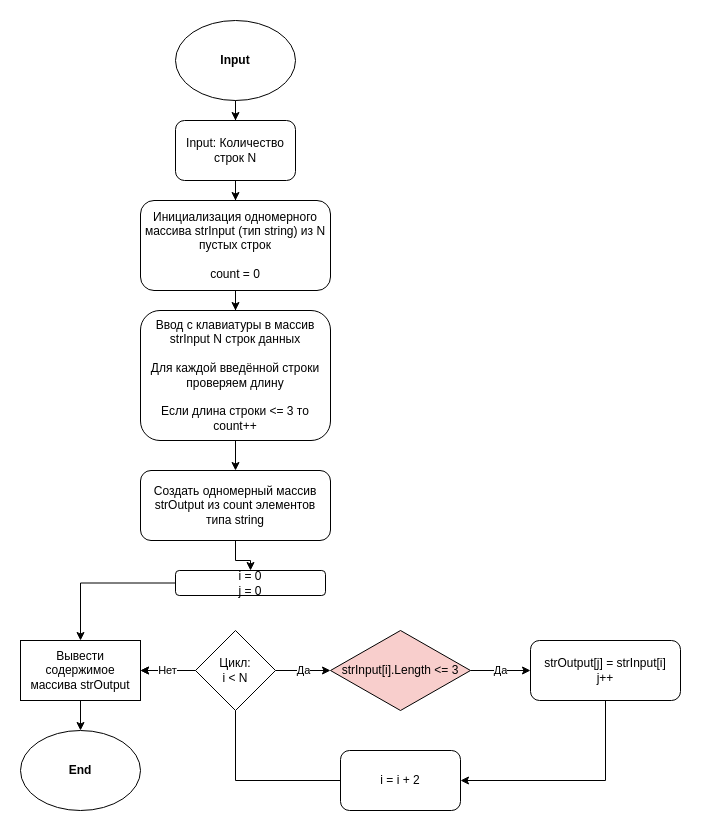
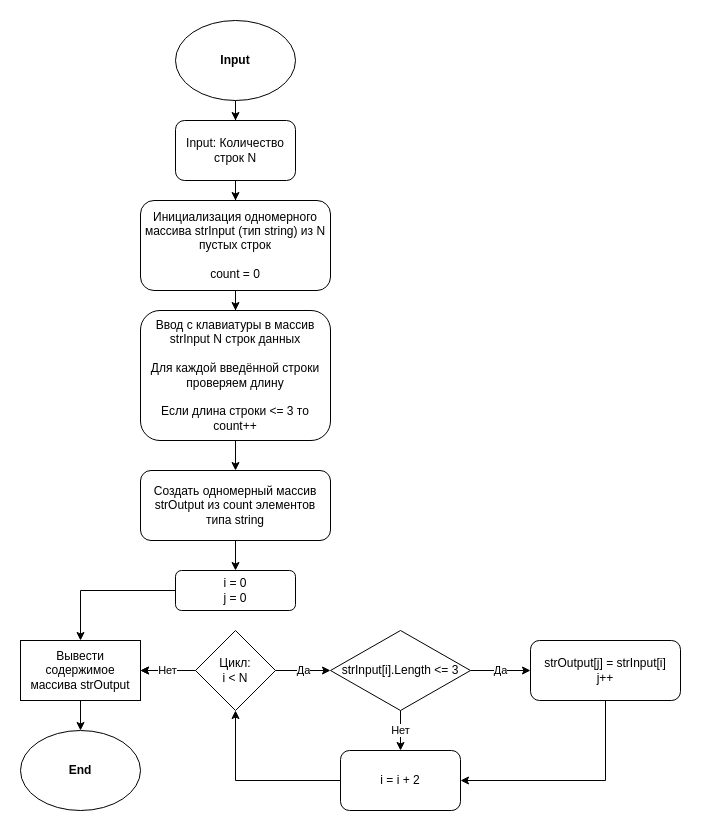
(251, 583) -> (236, 591)
(401, 671) -> (401, 671)
(236, 717) -> (236, 719)
none -> (401, 727)
